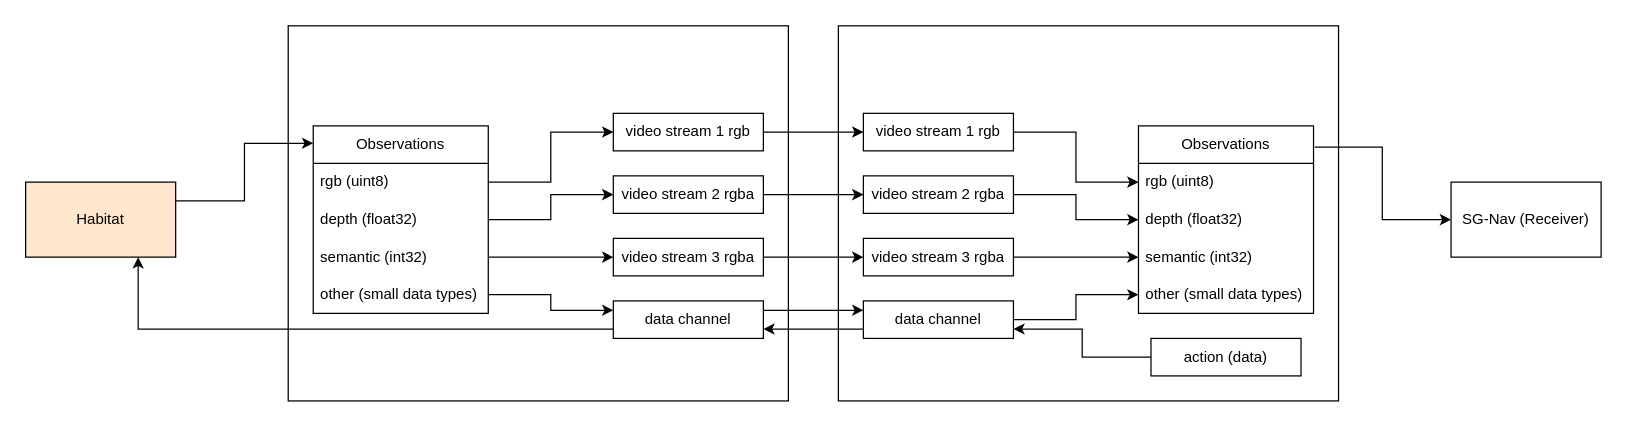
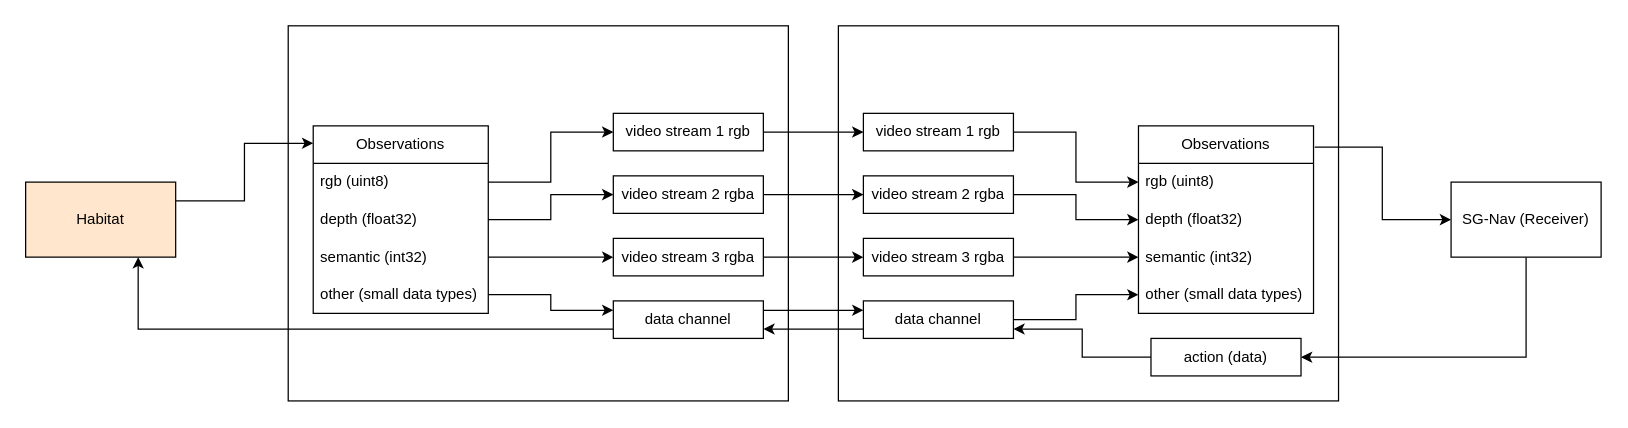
none -> (1468, 357)
